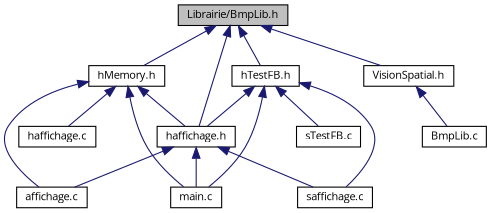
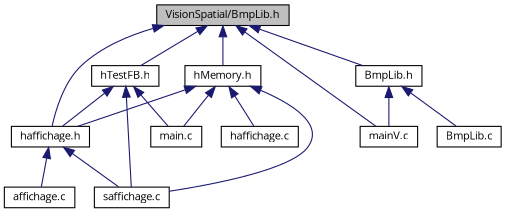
(233, 15) -> (223, 15)
(409, 76) -> (389, 76)
(11, 123) -> (282, 164)
(329, 137) -> none
none -> (389, 137)
(196, 173) -> none
